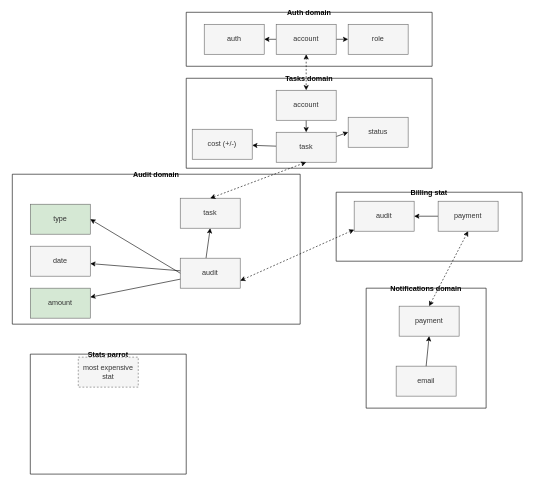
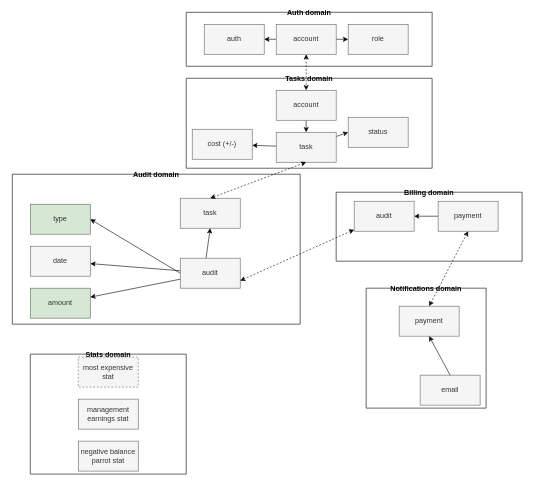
(429, 193) -> (429, 193)
(108, 355) -> (108, 355)
(426, 381) -> (450, 390)
none -> (108, 414)
none -> (108, 456)
